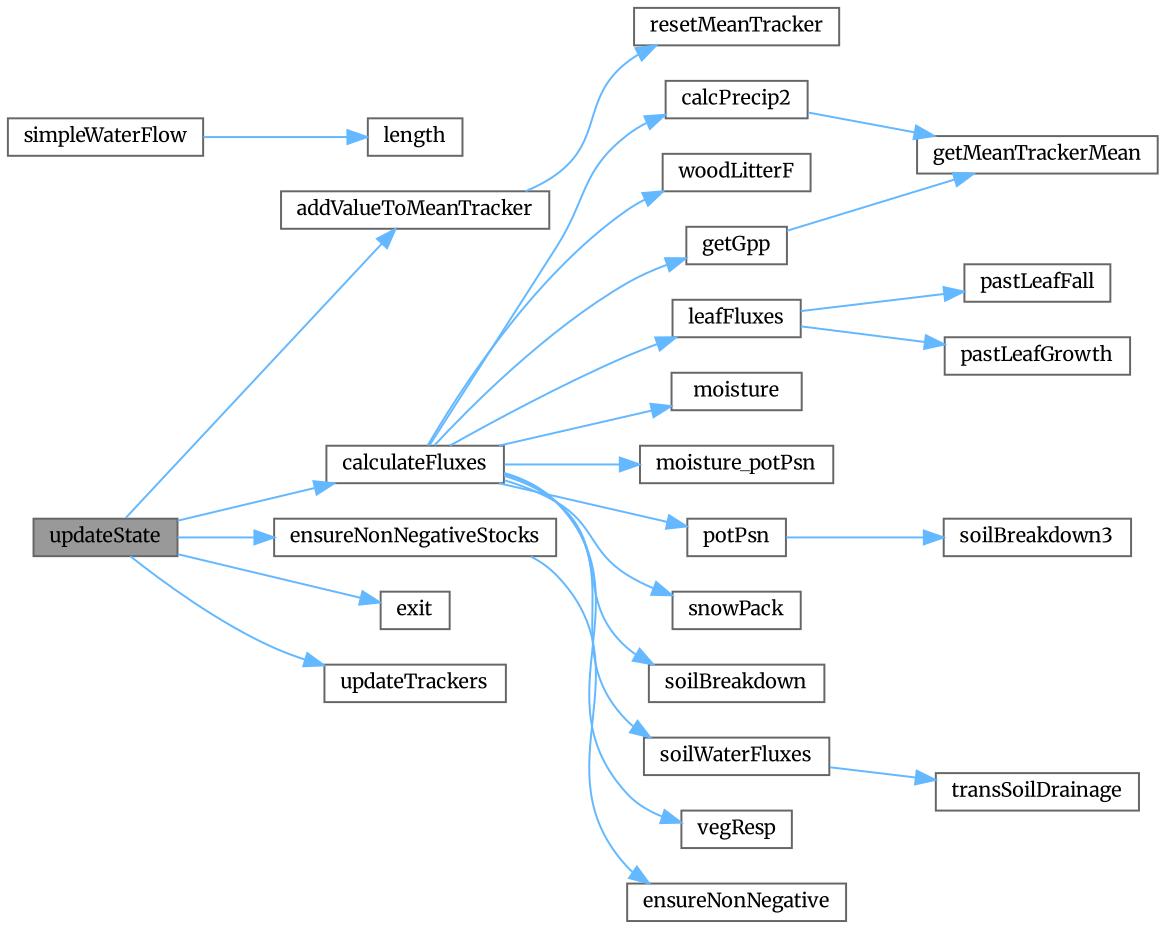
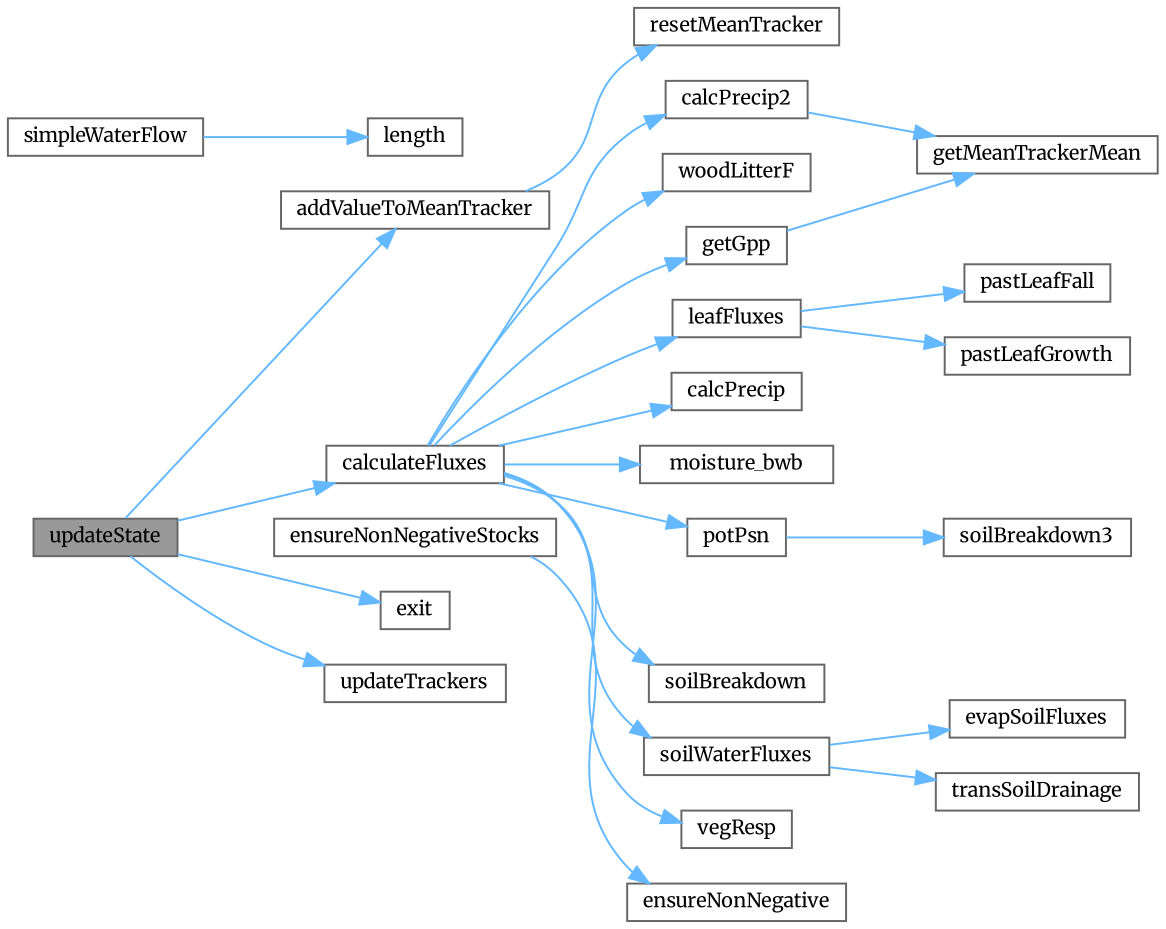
(737, 391) -> (737, 391)
(737, 464) -> (737, 464)
(216, 537) -> none
(737, 610) -> none
none -> (1037, 719)
